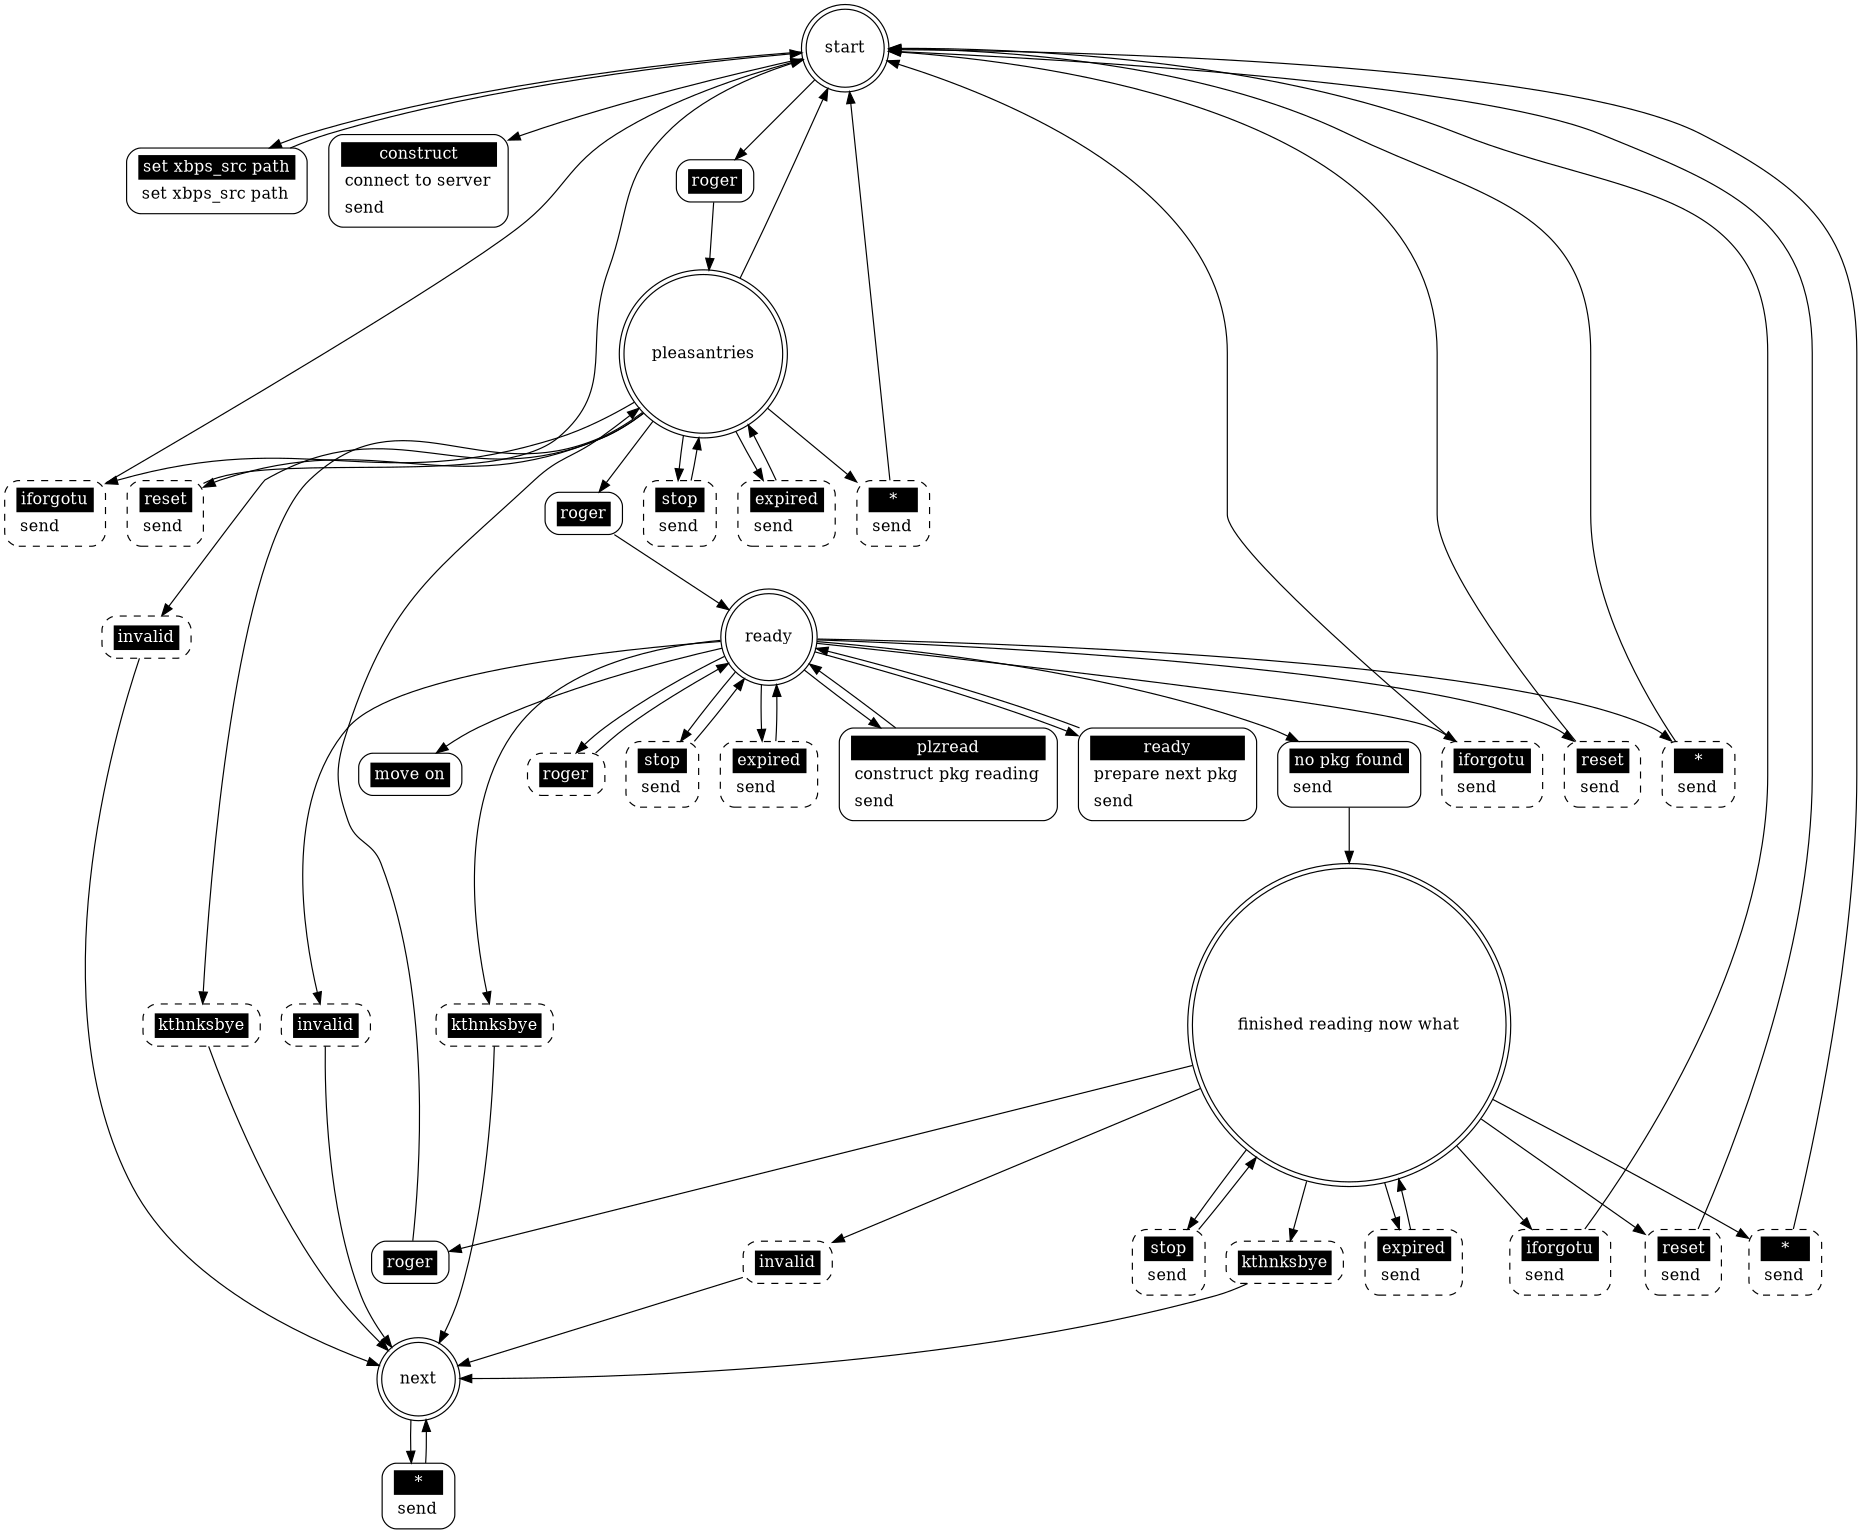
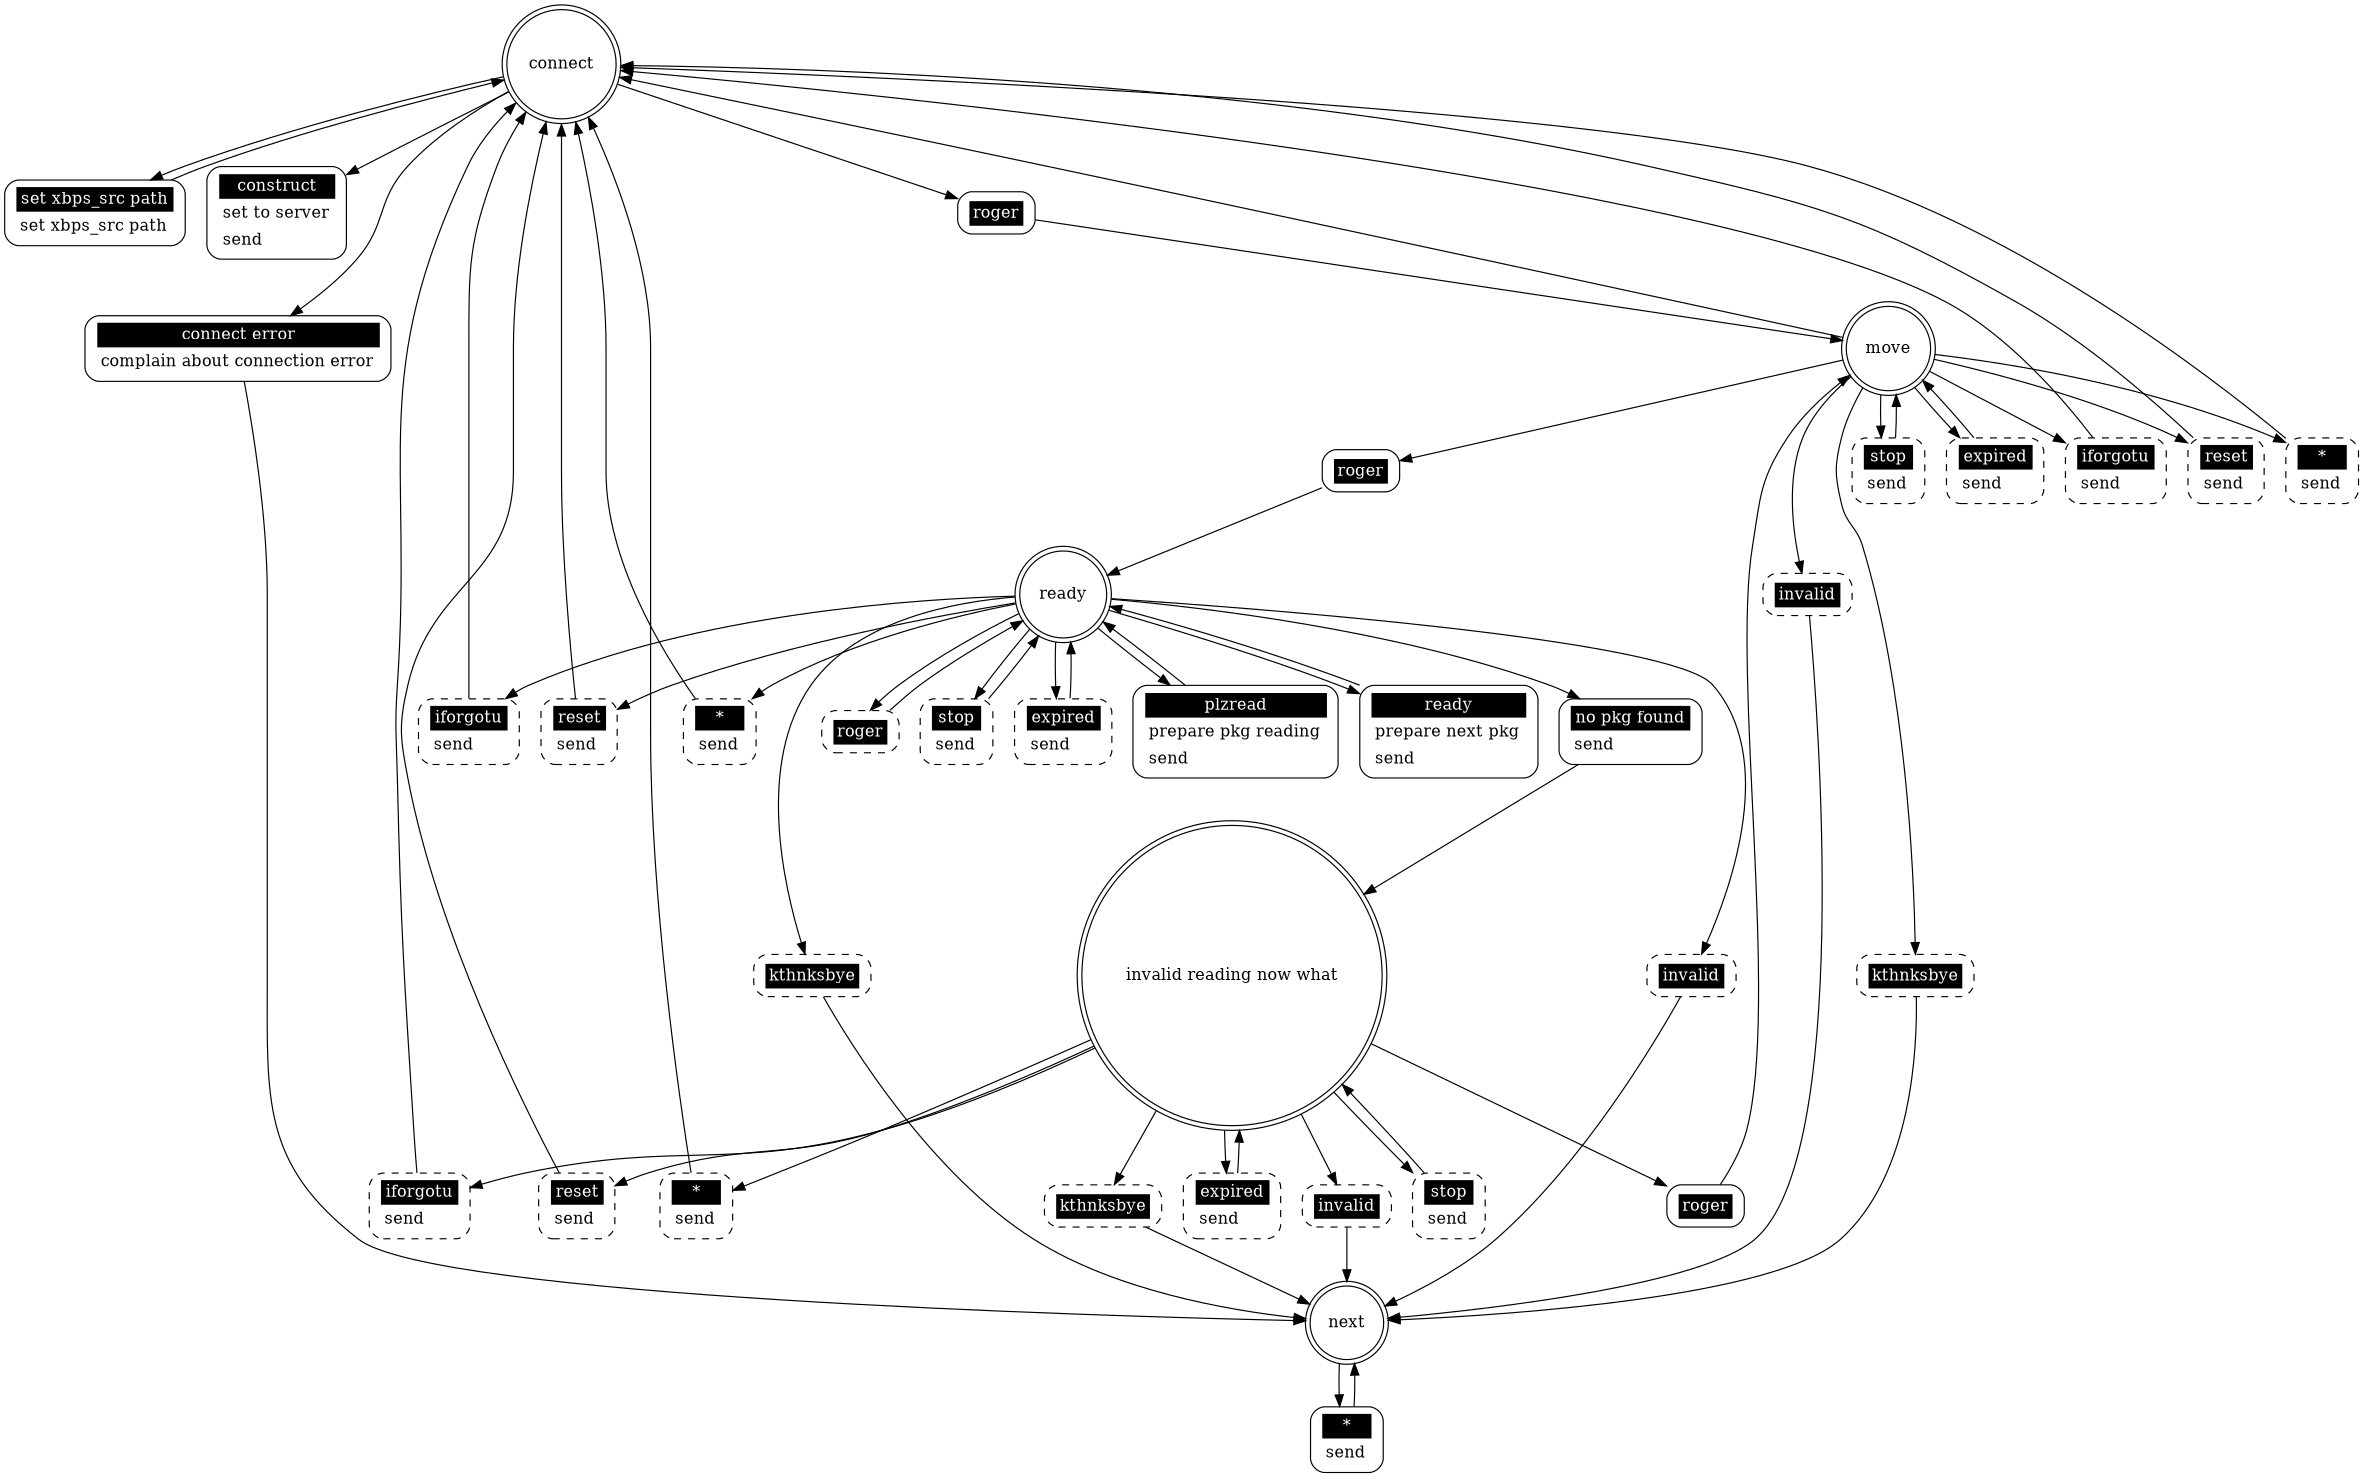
(845, 48) -> (561, 64)
(418, 181) -> (276, 213)
none -> (238, 349)
(703, 354) -> (1888, 349)
(410, 774) -> none
(947, 774) -> (1235, 732)
(1349, 1025) -> (1232, 976)
